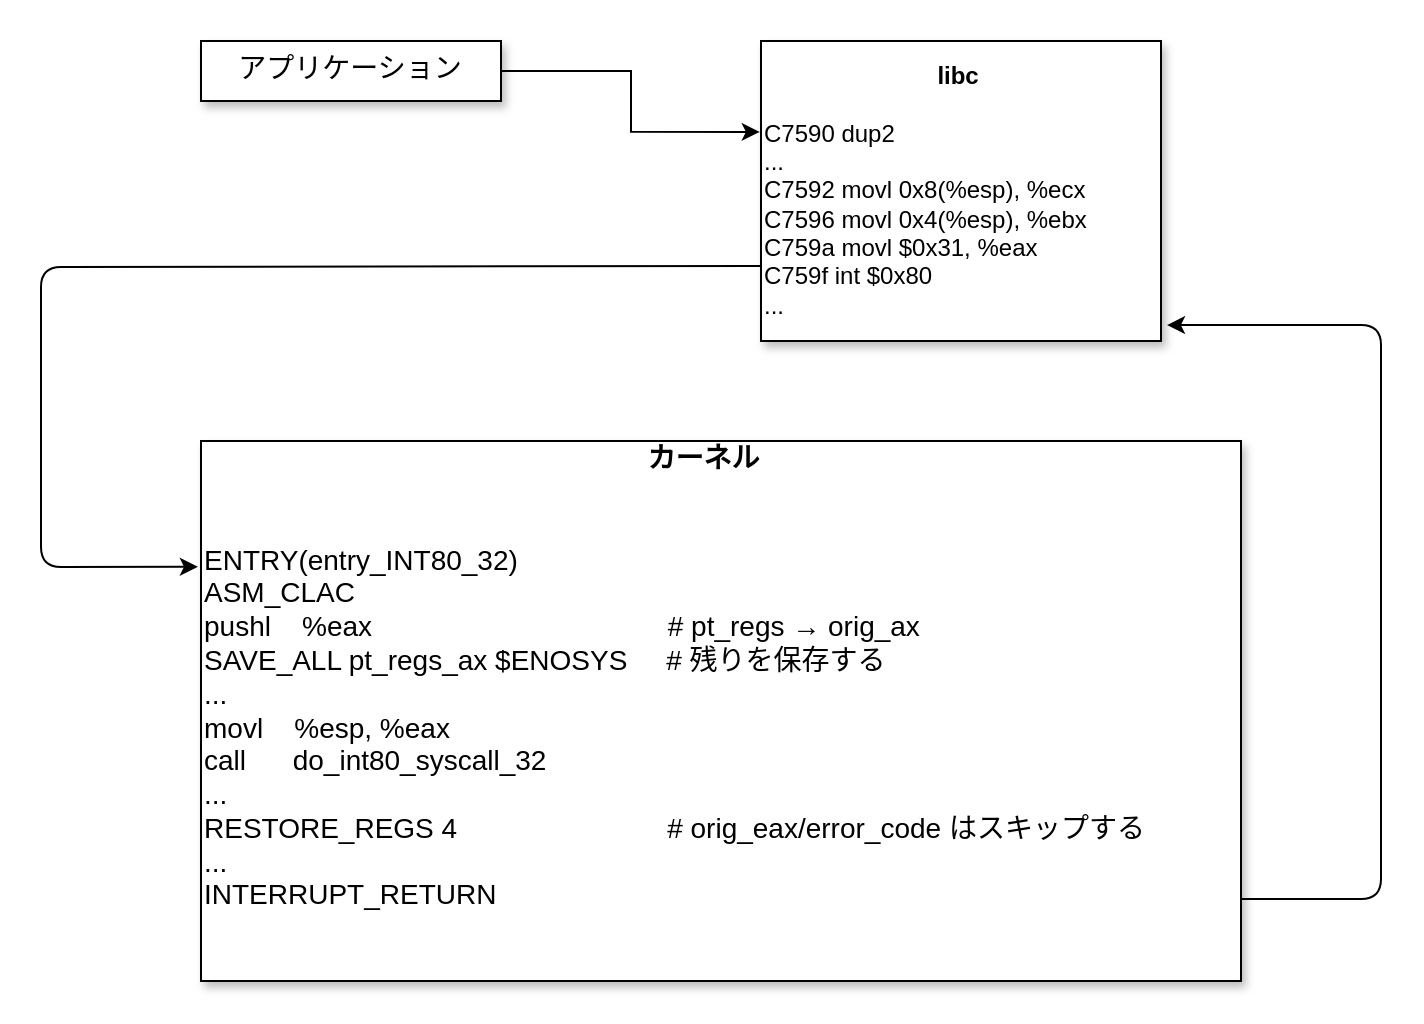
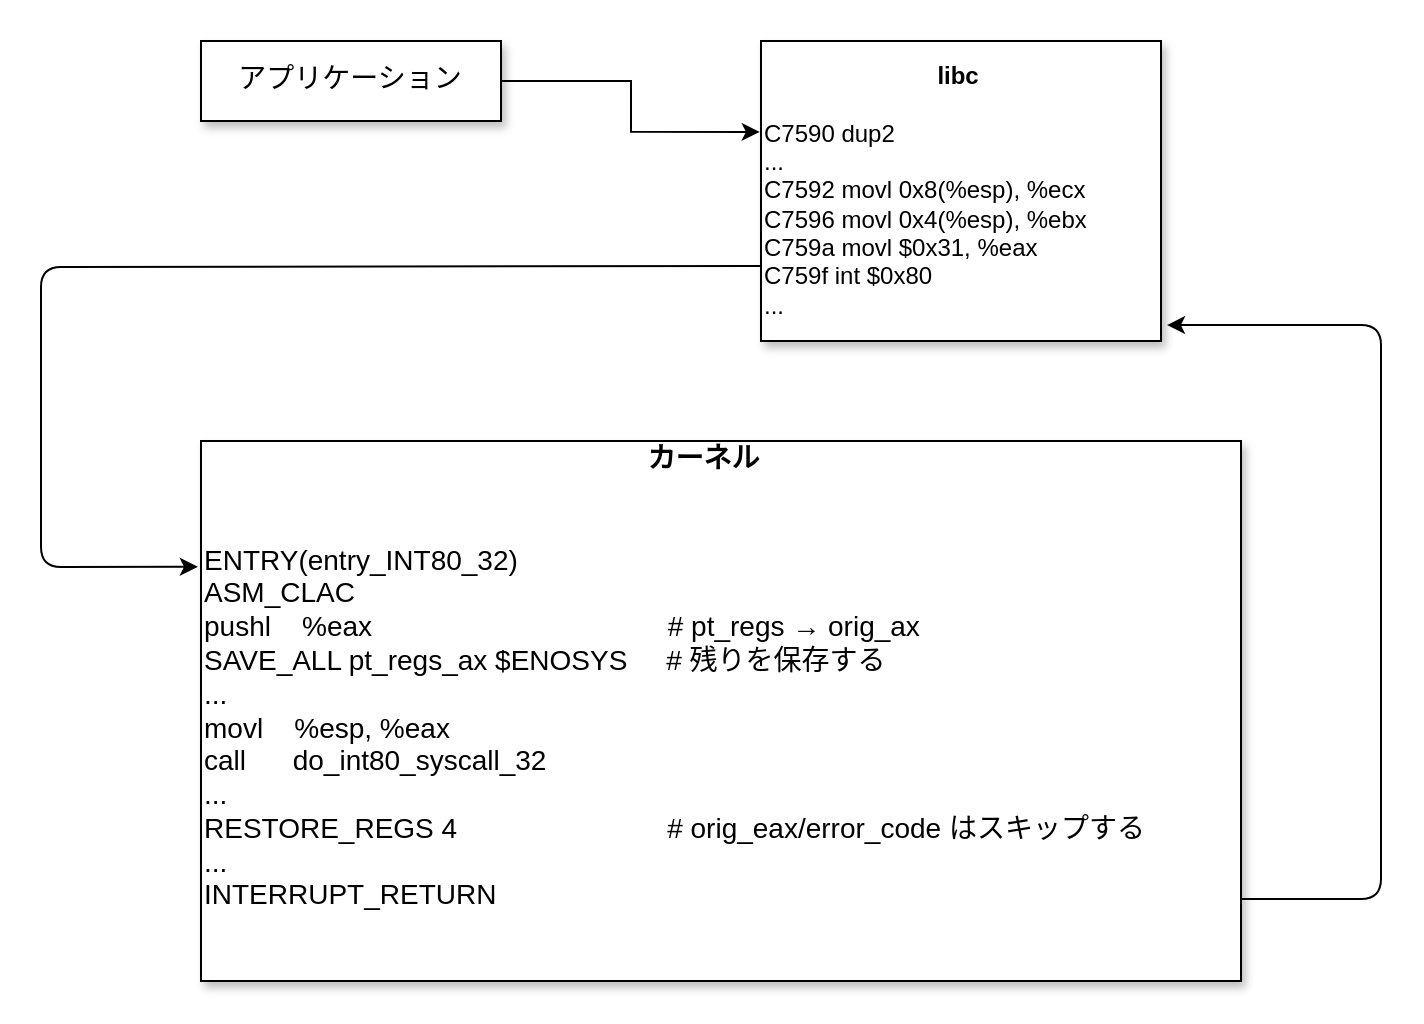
(351, 71) -> (351, 81)
